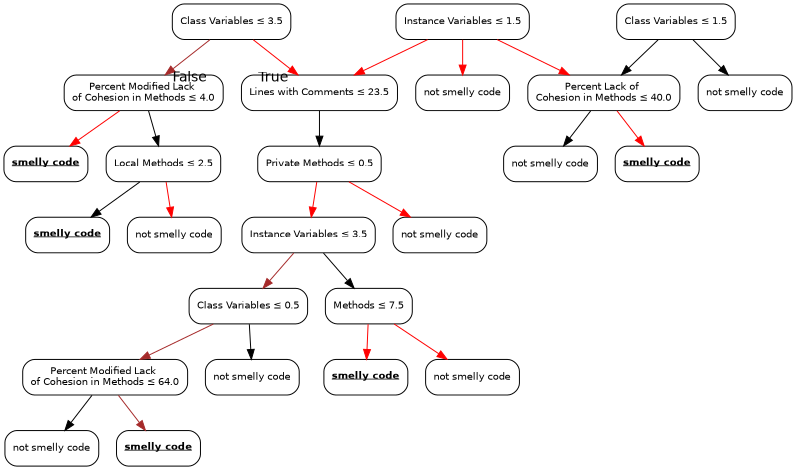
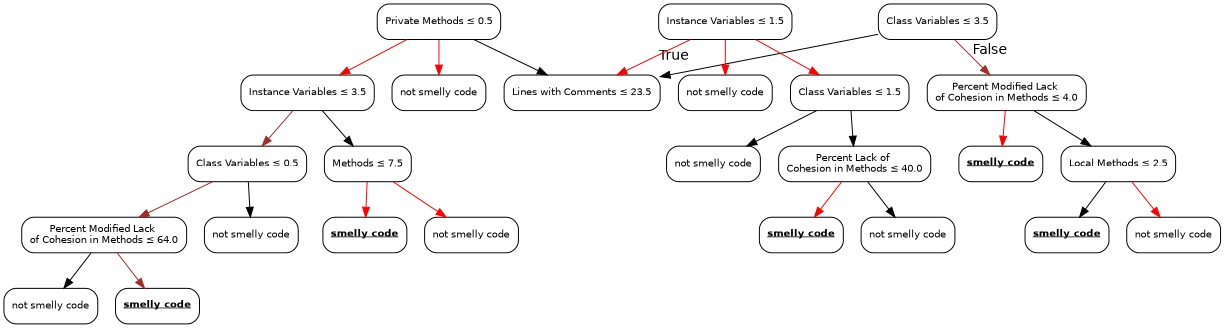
(272, 54) -> (769, 56)
(529, 55) -> (788, 58)
(319, 124) -> (506, 55)
